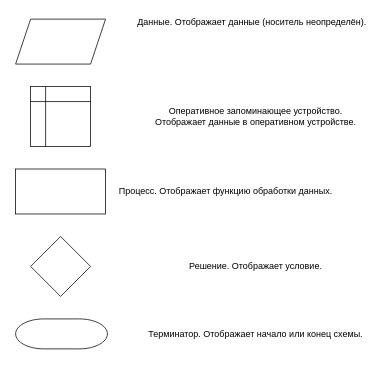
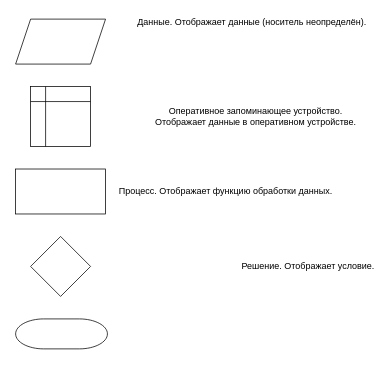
(255, 267) -> (308, 267)
(255, 334) -> none
